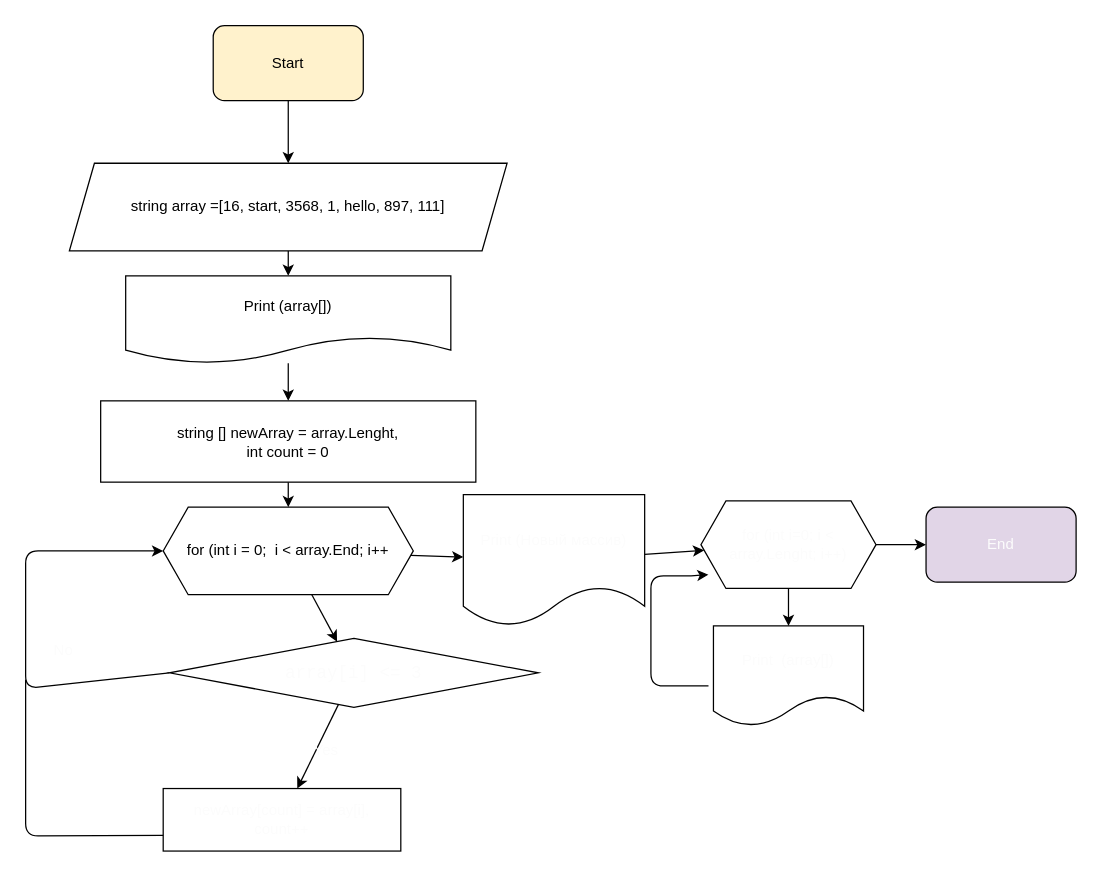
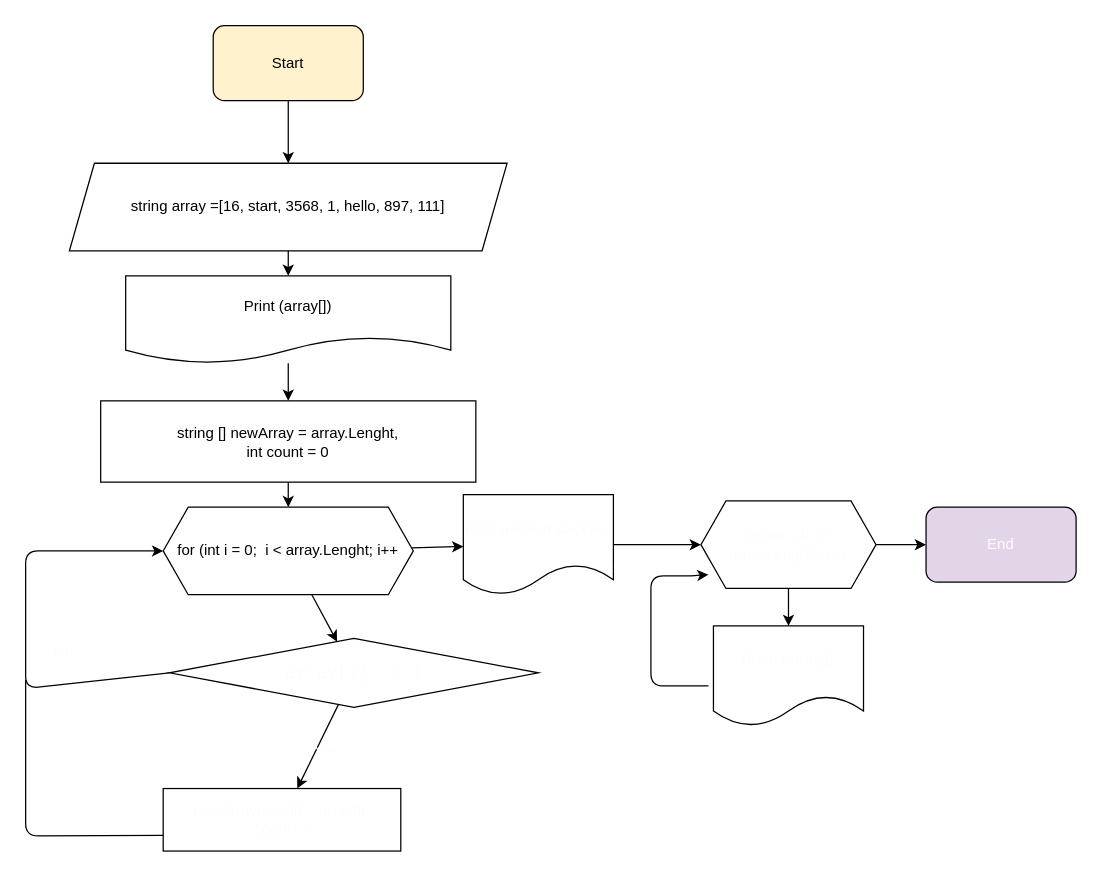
(288, 551) -> (288, 551)
(554, 560) -> (538, 544)
